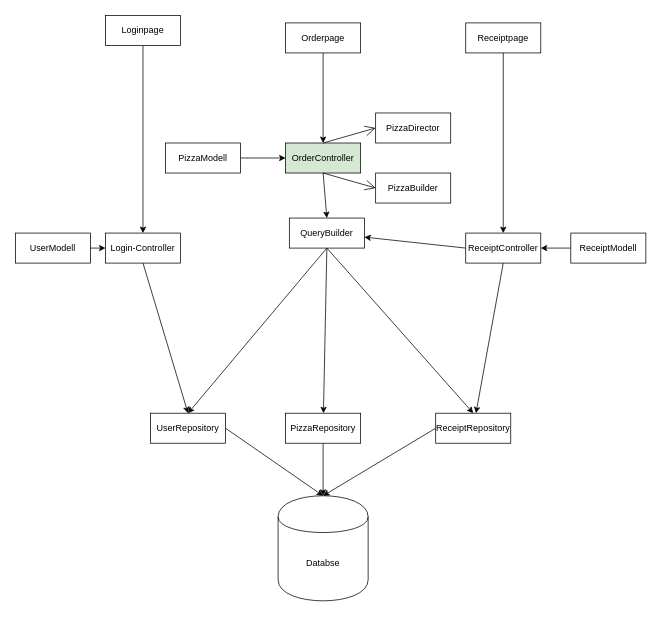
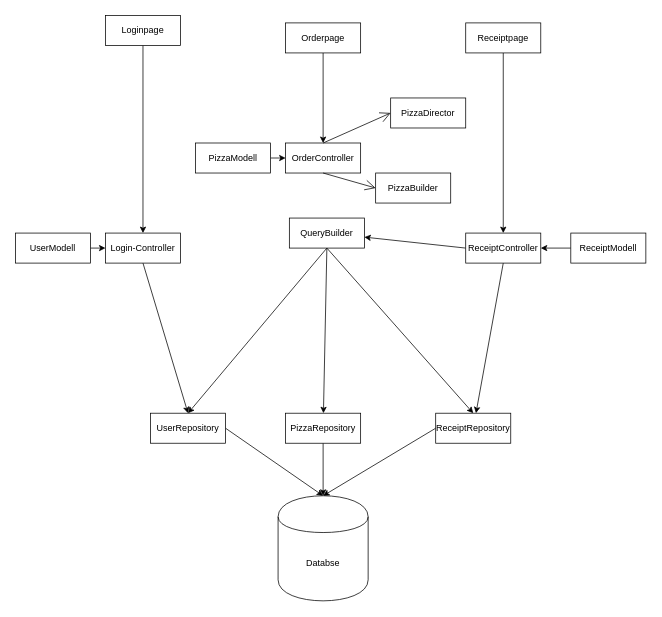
(413, 128) -> (428, 113)
(203, 158) -> (233, 158)
(323, 158) -> (323, 158)
(325, 193) -> none
